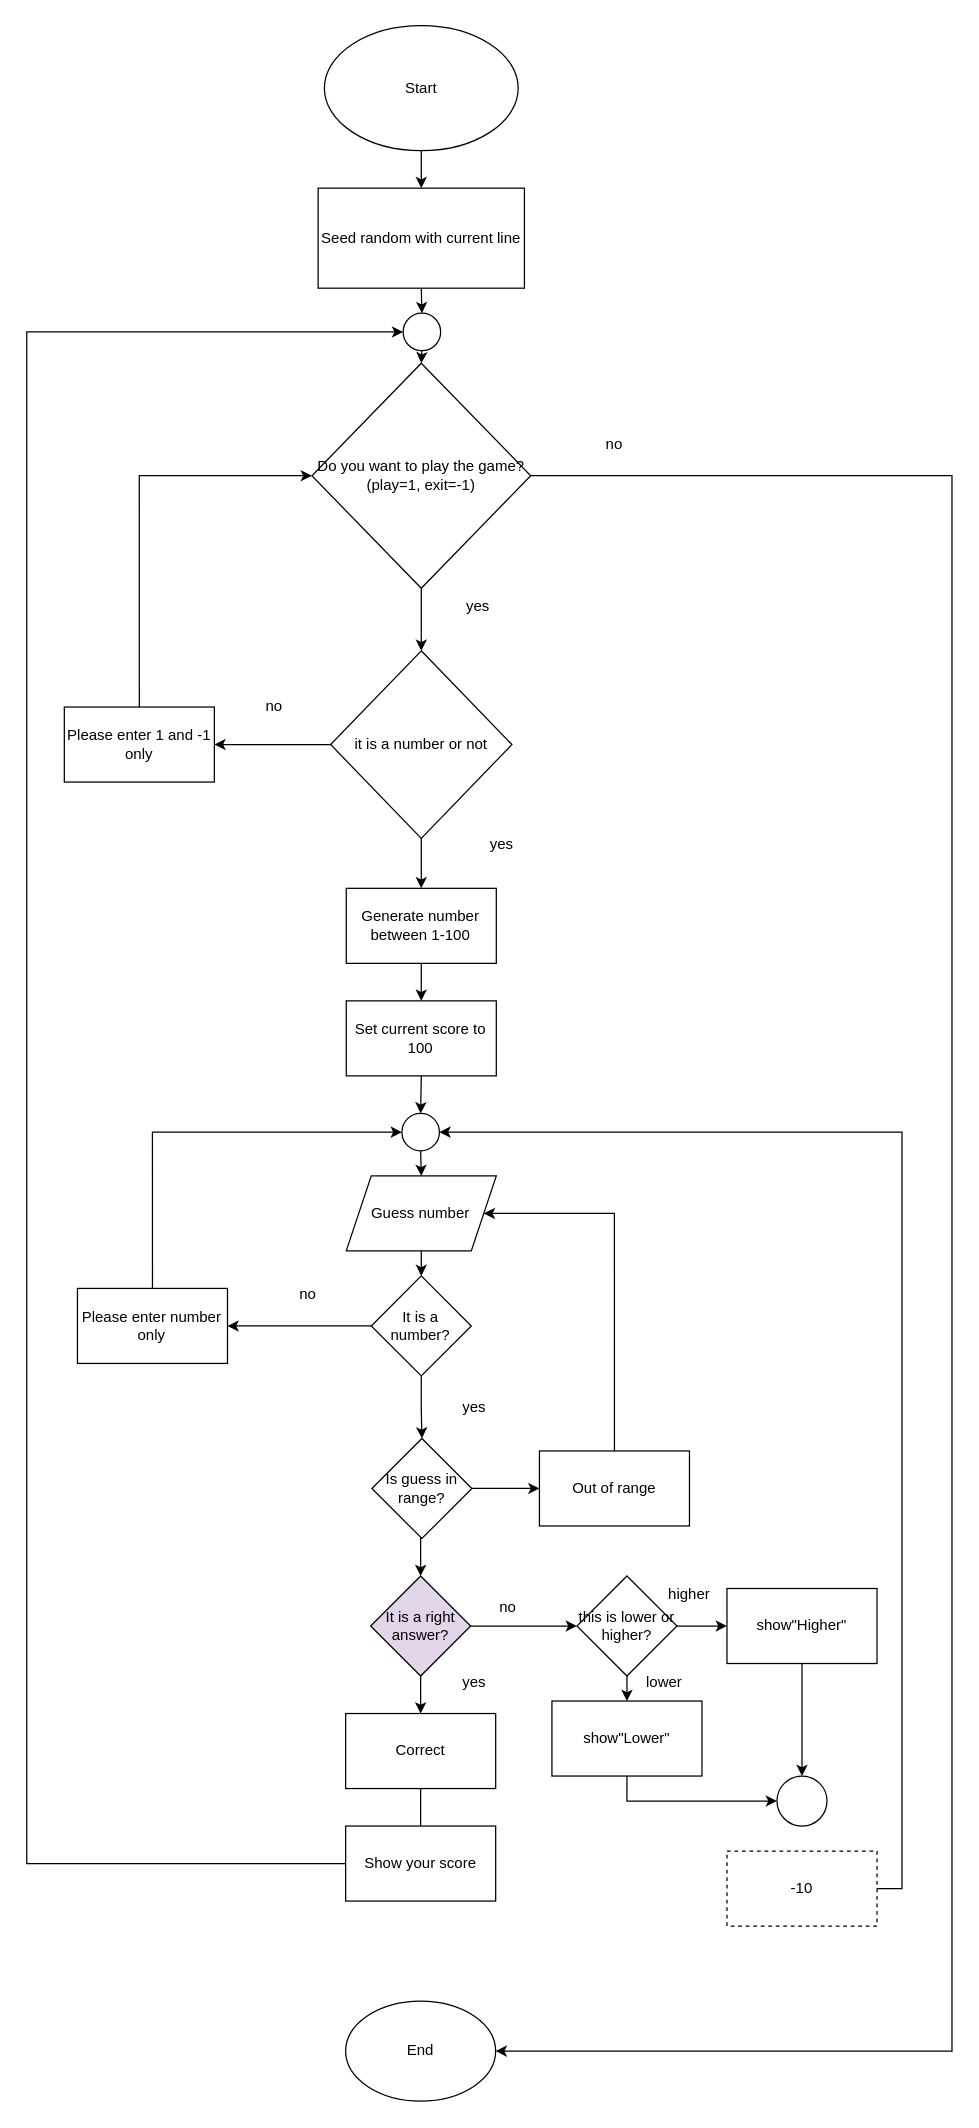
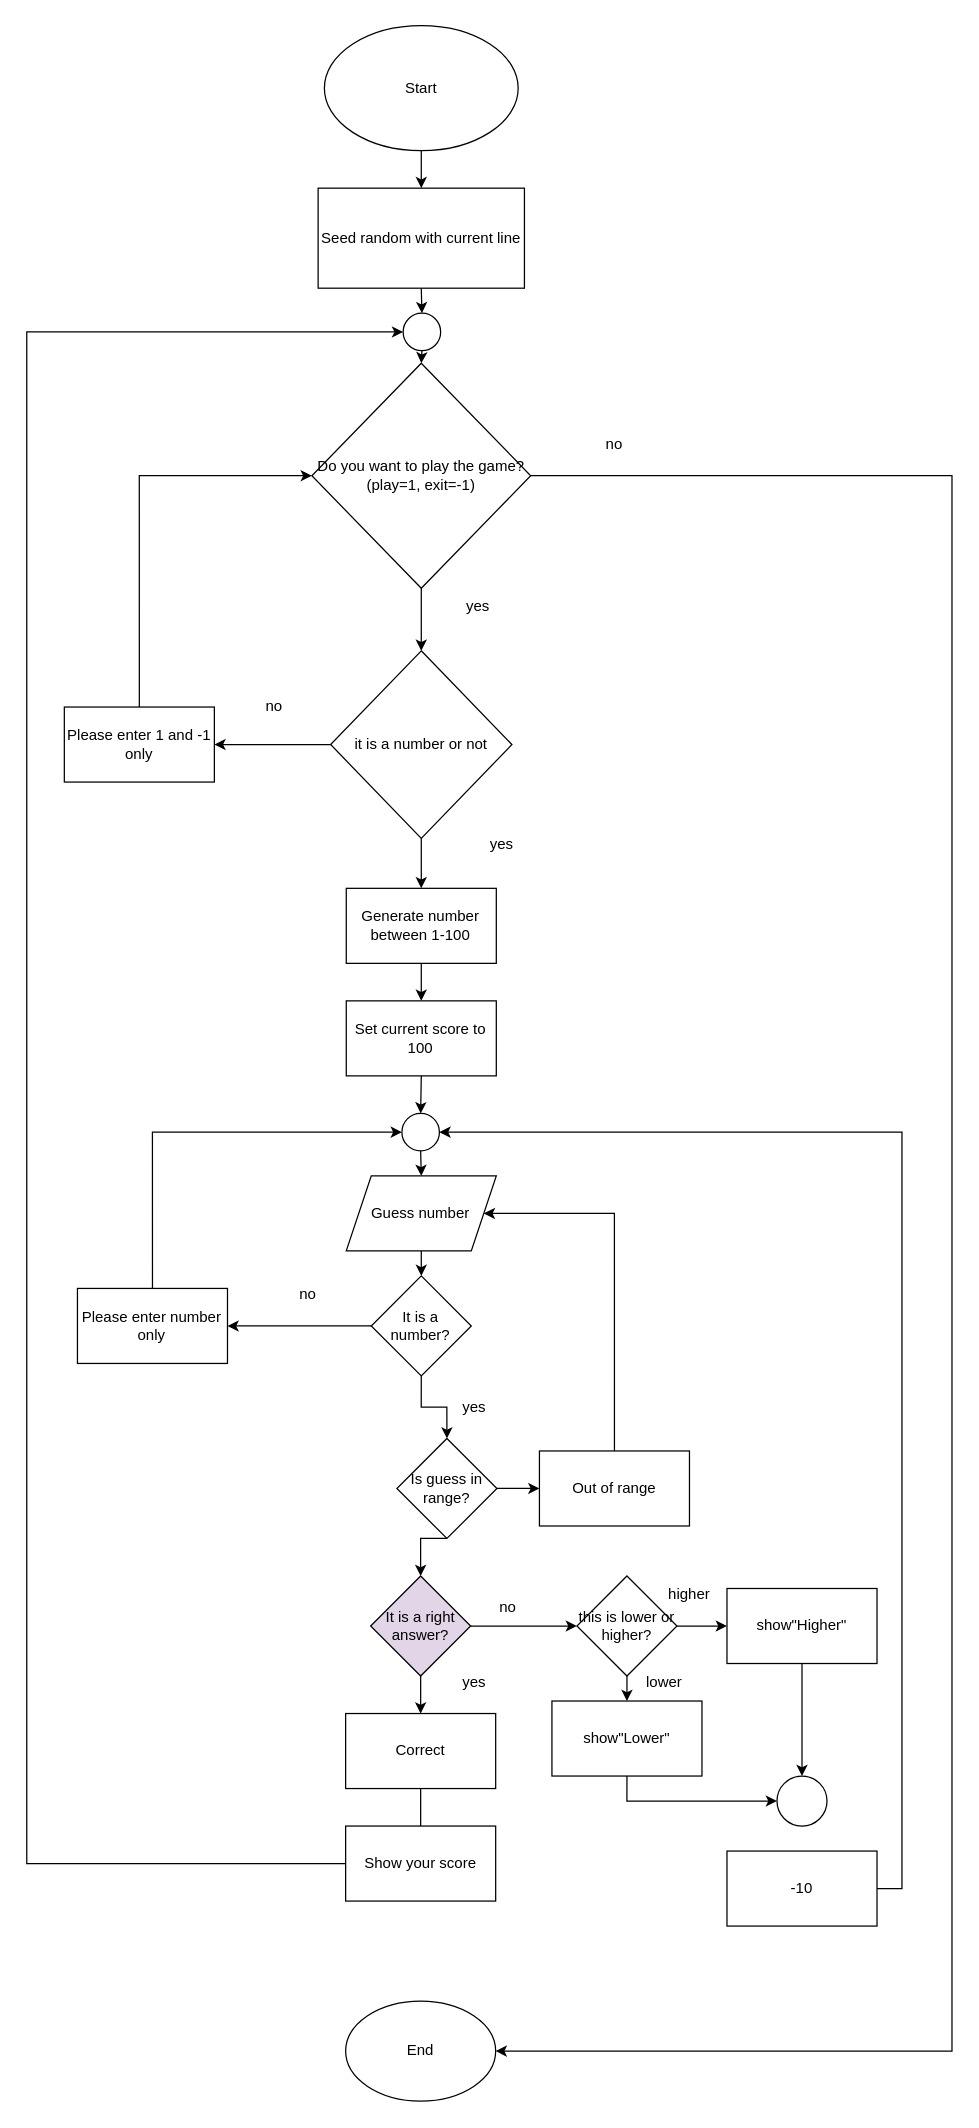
(422, 1488) -> (447, 1488)
(802, 1888) -> (802, 1888)
